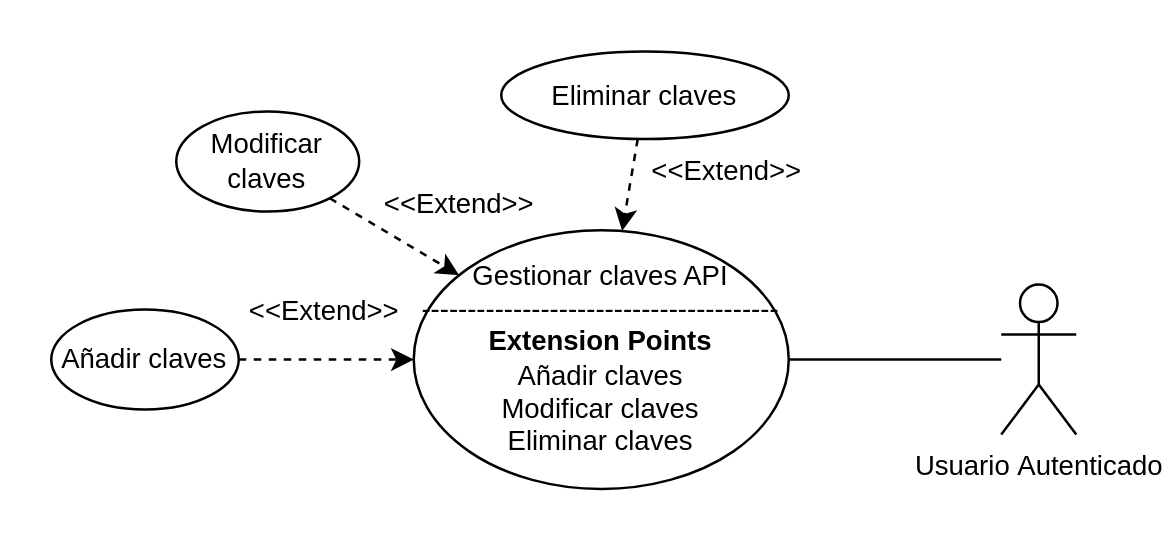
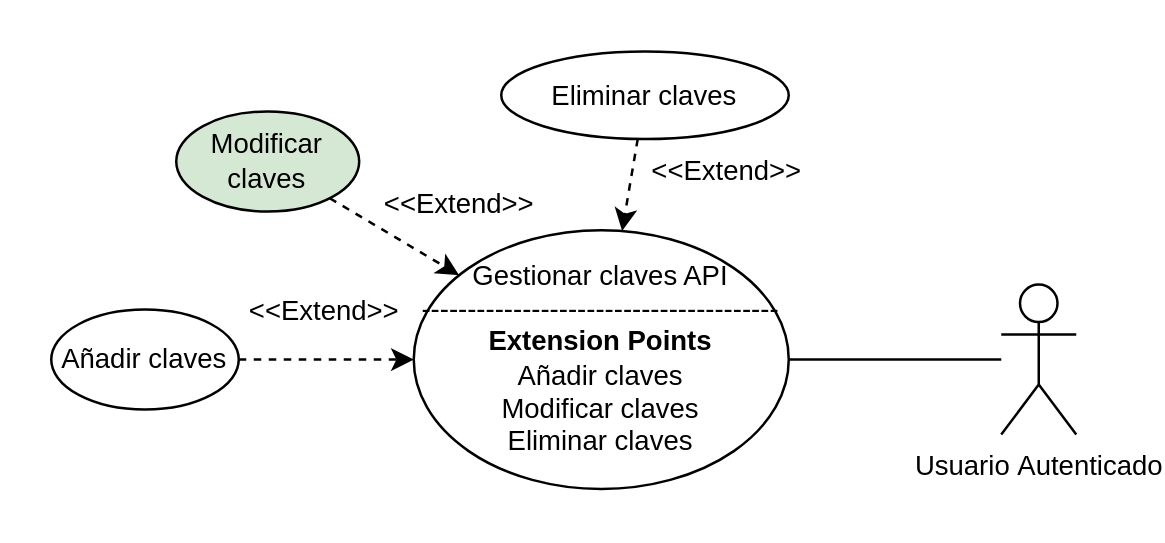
(268, 161) -> (268, 161)
